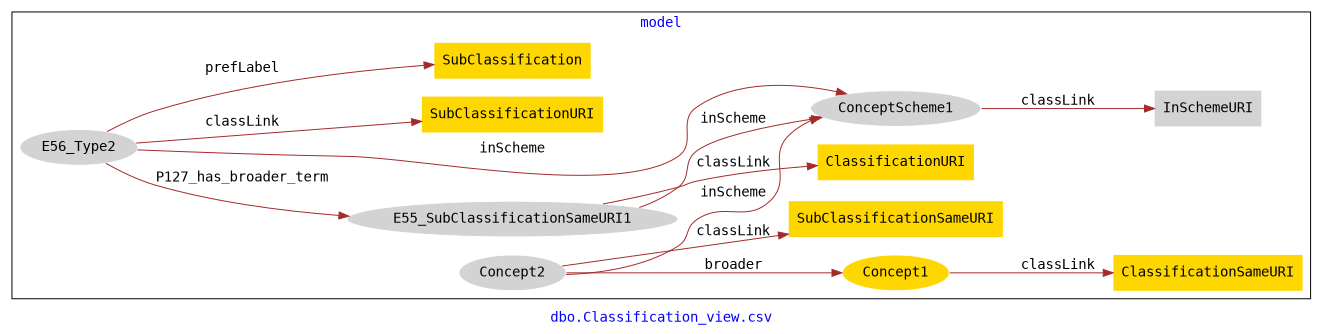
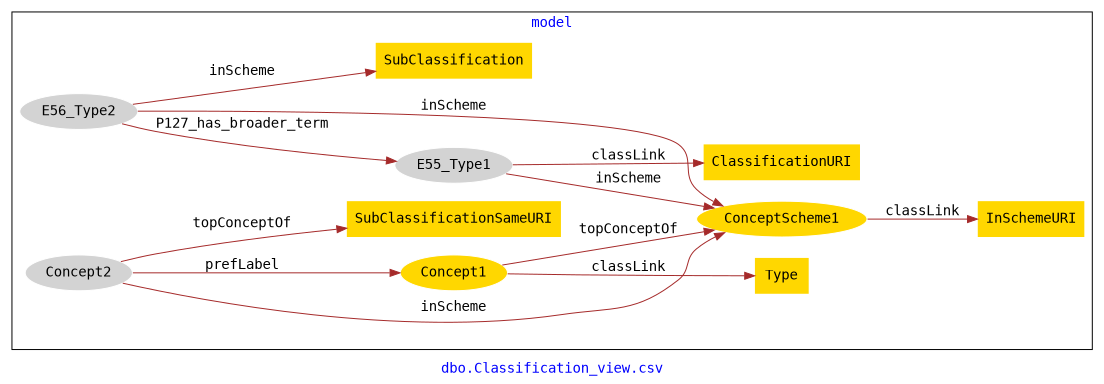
(242, 68) -> (242, 71)
(896, 109) -> (782, 219)
(1208, 109) -> (1031, 219)
(513, 115) -> none
(513, 219) -> (454, 165)
(733, 232) -> (242, 224)
none -> (603, 248)
(733, 265) -> (242, 265)
(1208, 273) -> (782, 276)
